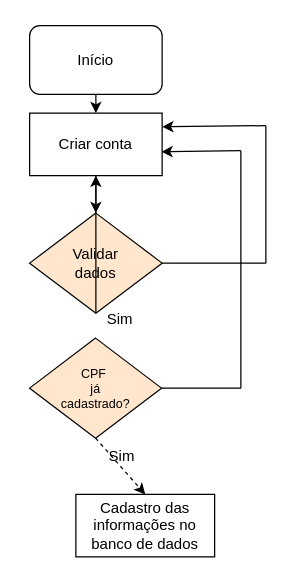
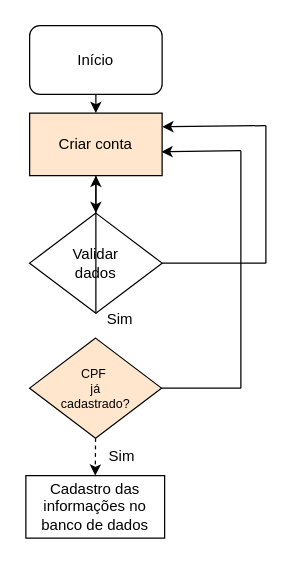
(96, 144) -> (96, 144)
(96, 263) -> (96, 263)
(145, 526) -> (95, 507)
